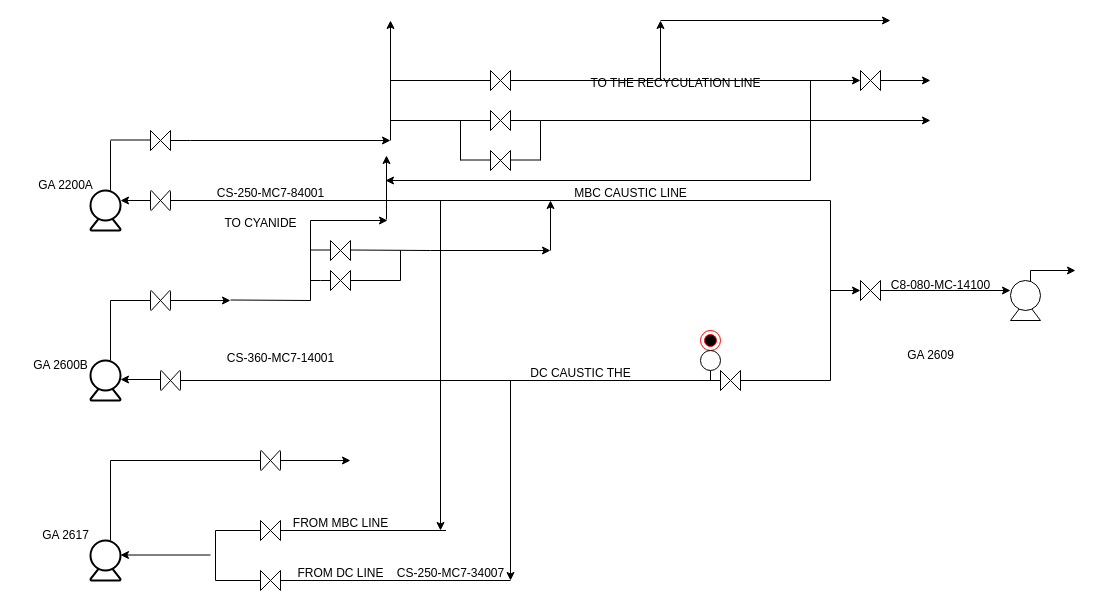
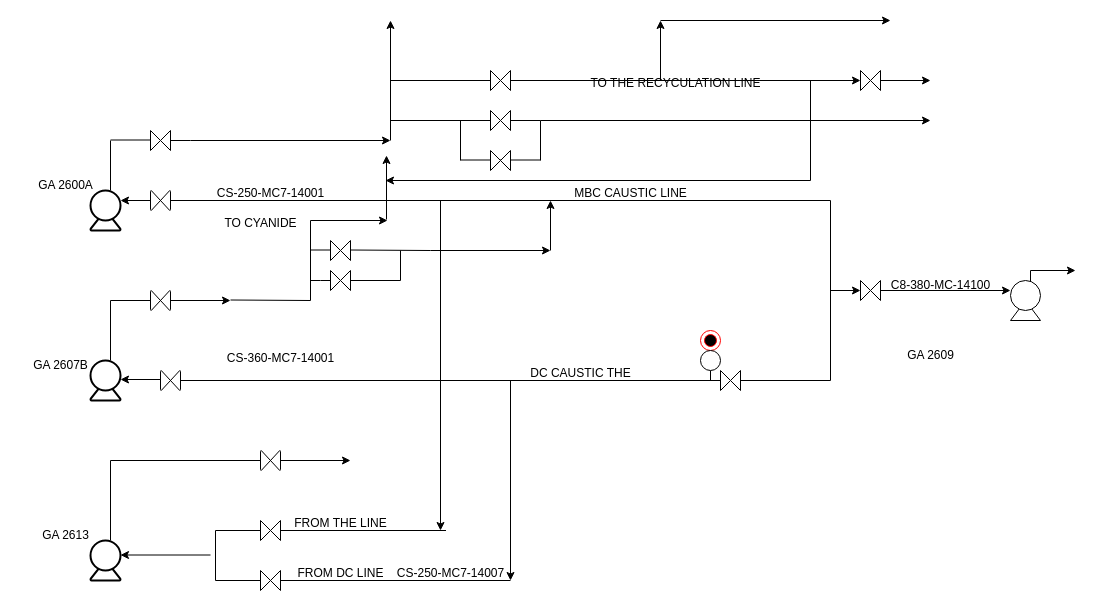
(66, 186) -> (66, 186)
(271, 194) -> (271, 194)
(941, 286) -> (941, 286)
(61, 366) -> (61, 366)
(341, 524) -> (341, 524)
(66, 536) -> (66, 536)
(451, 574) -> (451, 574)
